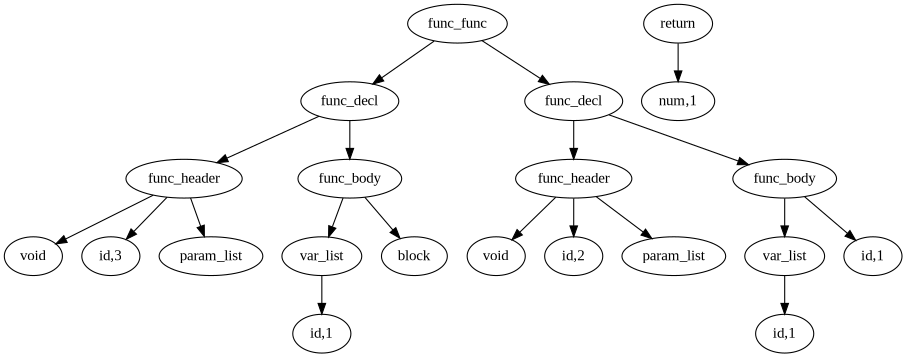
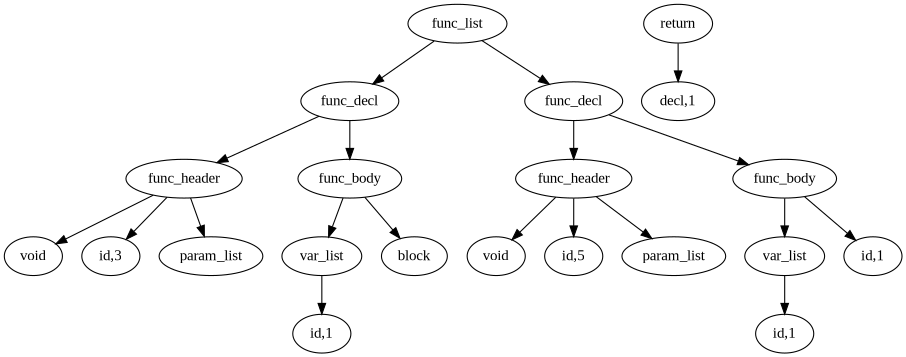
(457, 24) -> (457, 24)
(678, 101) -> (678, 101)
(574, 256) -> (574, 256)
